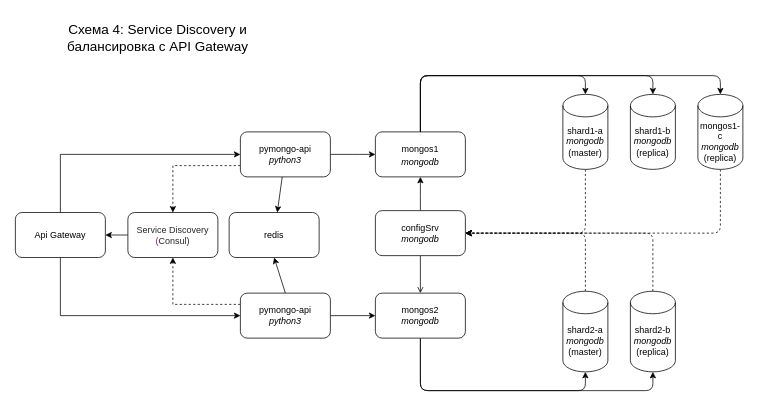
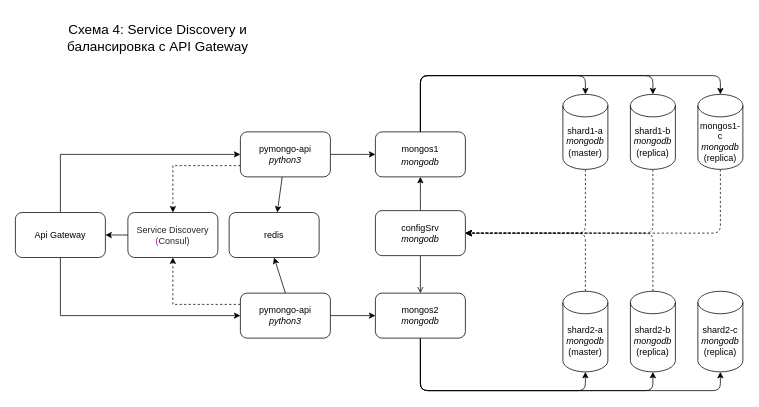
none -> (653, 199)
none -> (720, 331)
none -> (690, 390)
